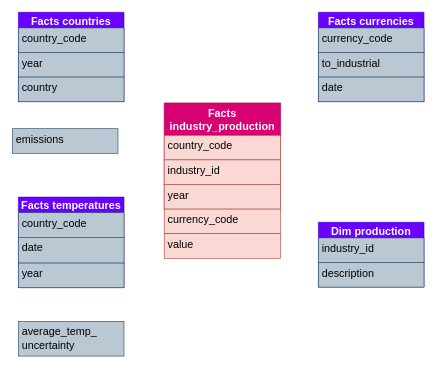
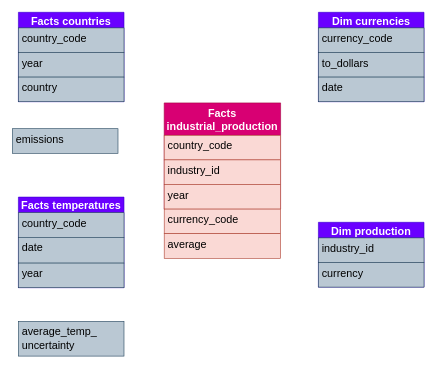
(371, 21) -> (371, 21)
(357, 63) -> (349, 63)
(222, 113) -> (222, 113)
(181, 244) -> (189, 244)
(352, 273) -> (346, 273)
